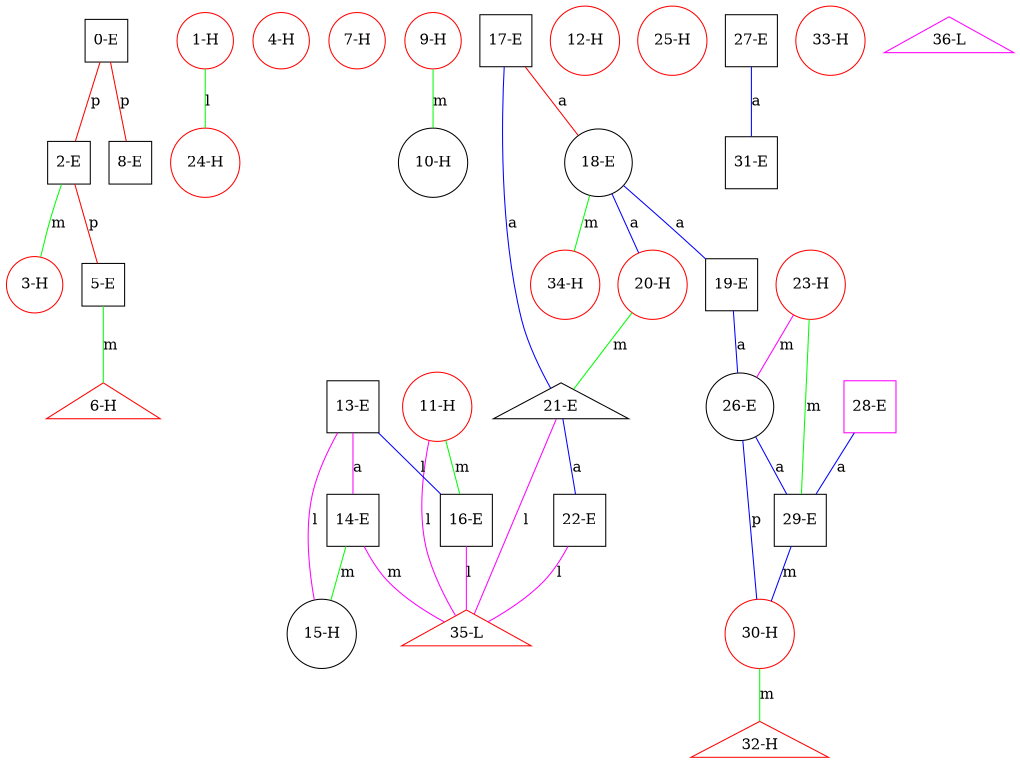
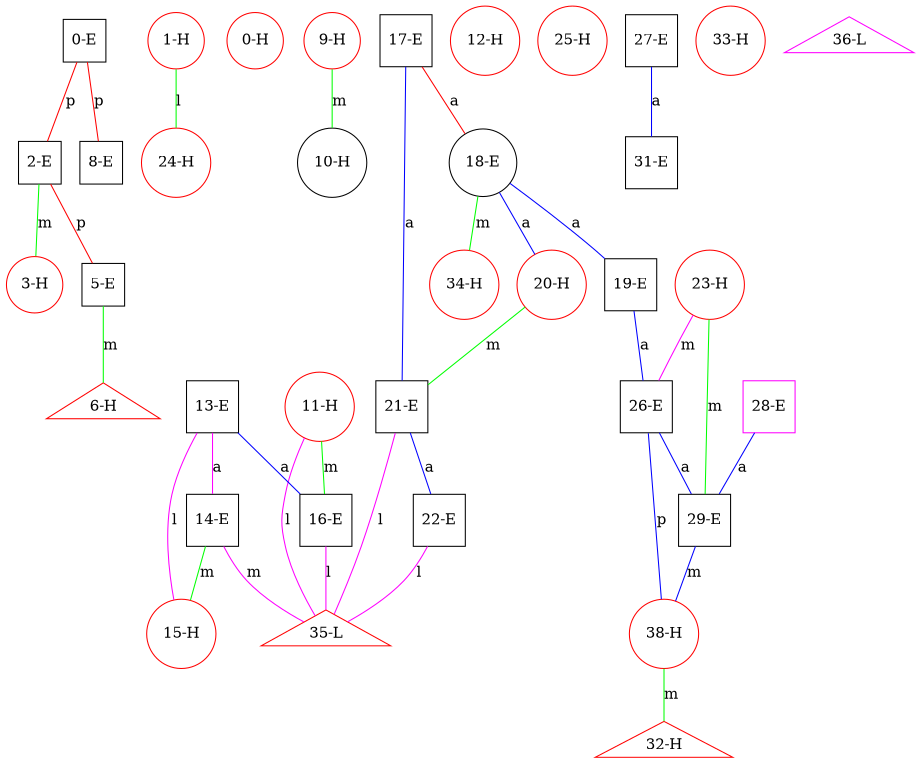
(281, 41) -> none
(357, 41) -> (255, 41)
(561, 407) -> (402, 407)
(740, 407) -> (646, 407)
(423, 468) -> (285, 468)
(322, 634) -> (181, 634)
(760, 634) -> (664, 634)
